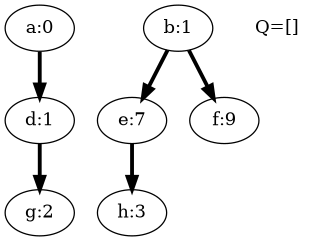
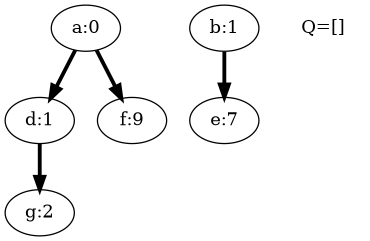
(198, 69) -> (106, 69)
(132, 213) -> none
